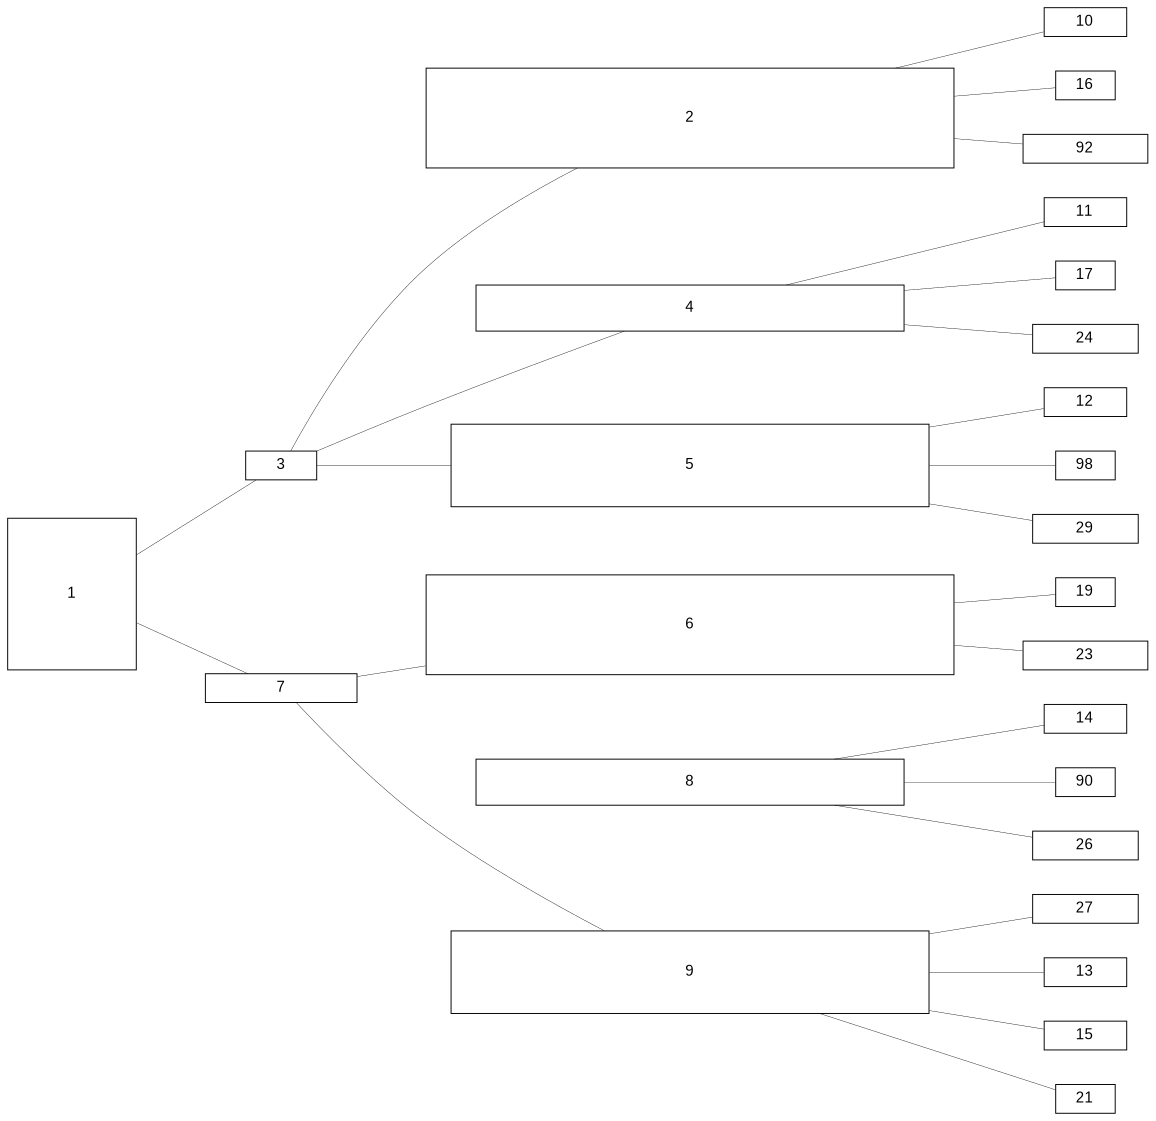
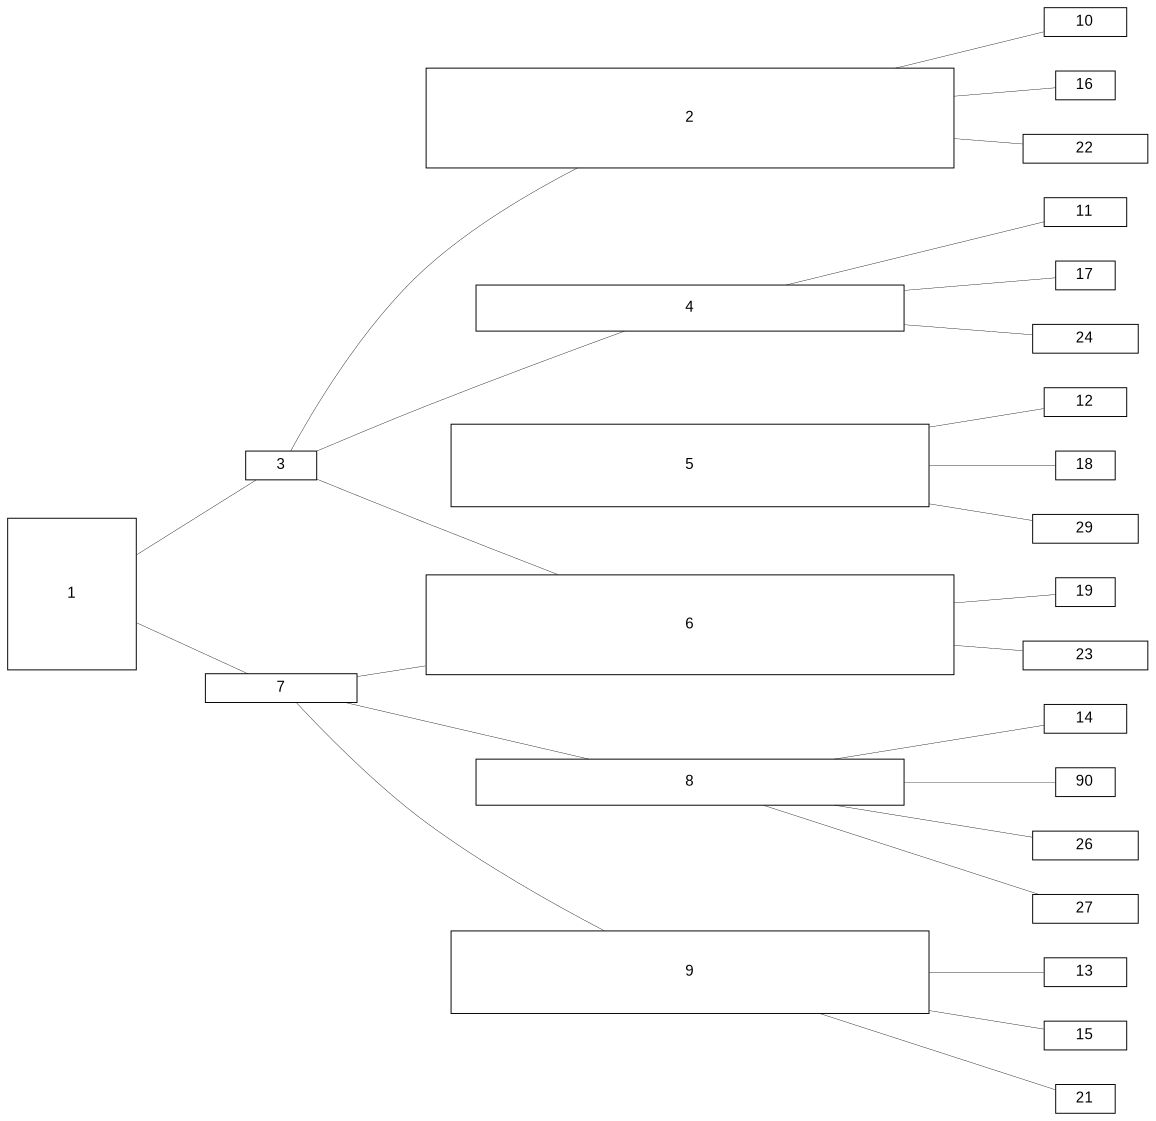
(1085, 149) -> (1085, 149)
(384, 465) -> (437, 528)
(1085, 465) -> (1085, 465)
none -> (467, 731)
(981, 925) -> (901, 850)
